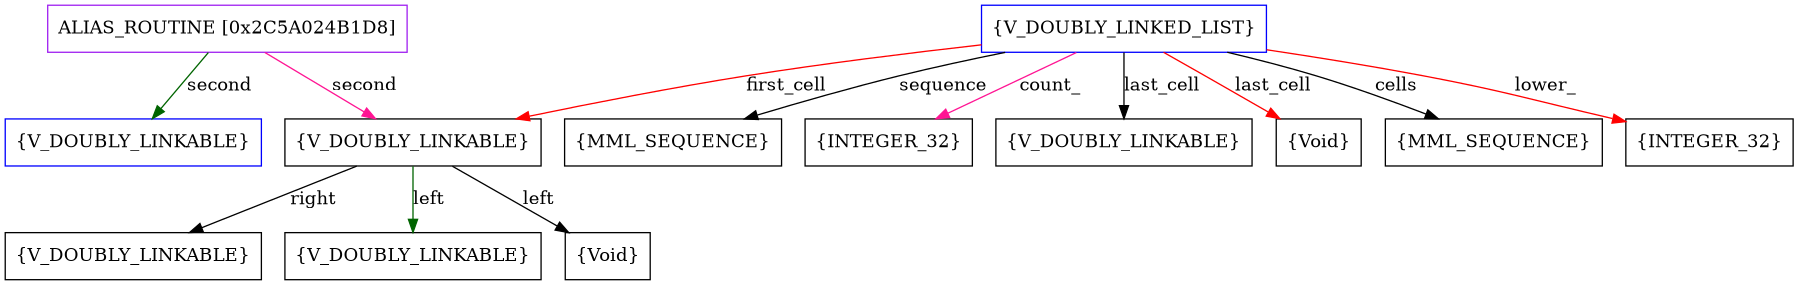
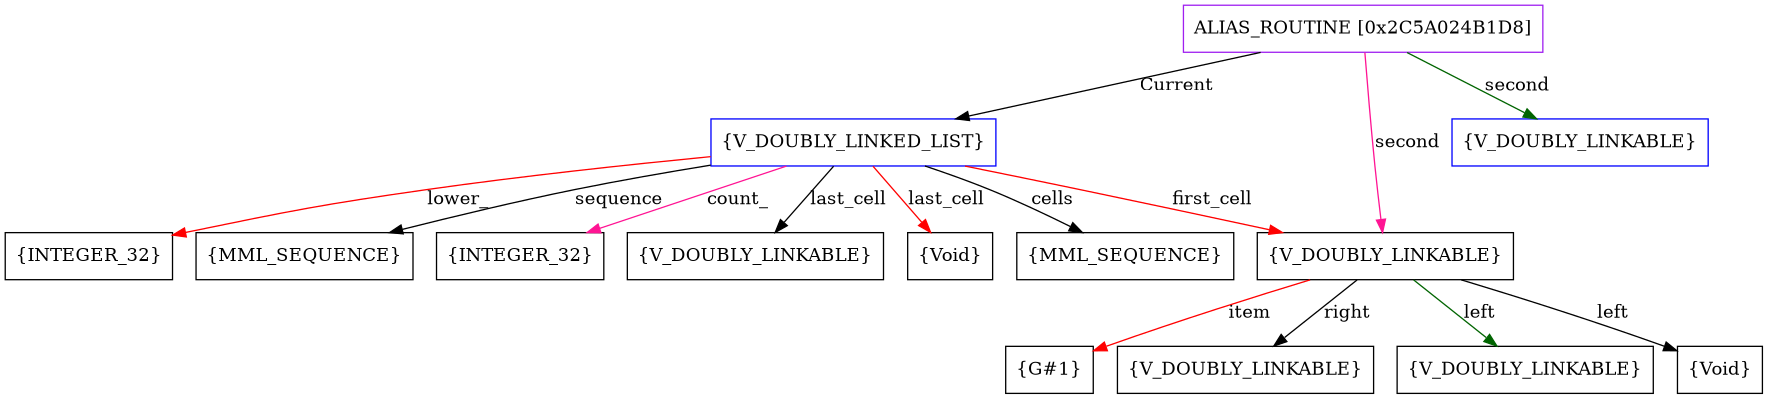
none -> (1115, 84)
none -> (1049, 370)
